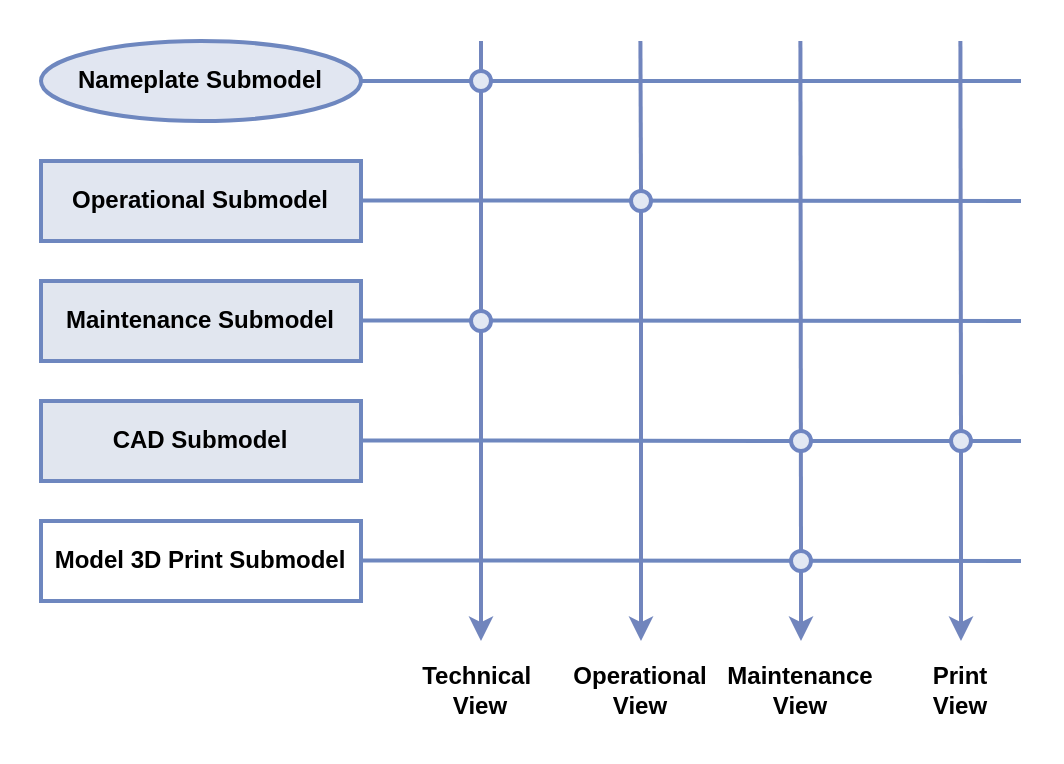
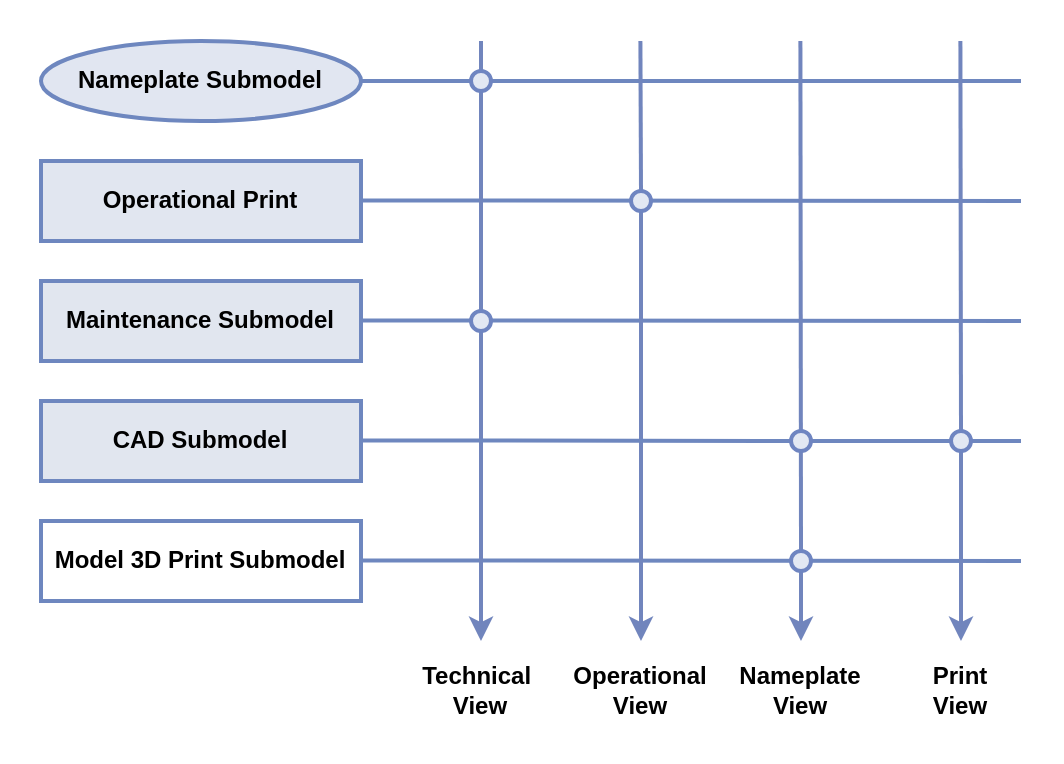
(201, 201) -> (201, 201)
(801, 691) -> (801, 691)
